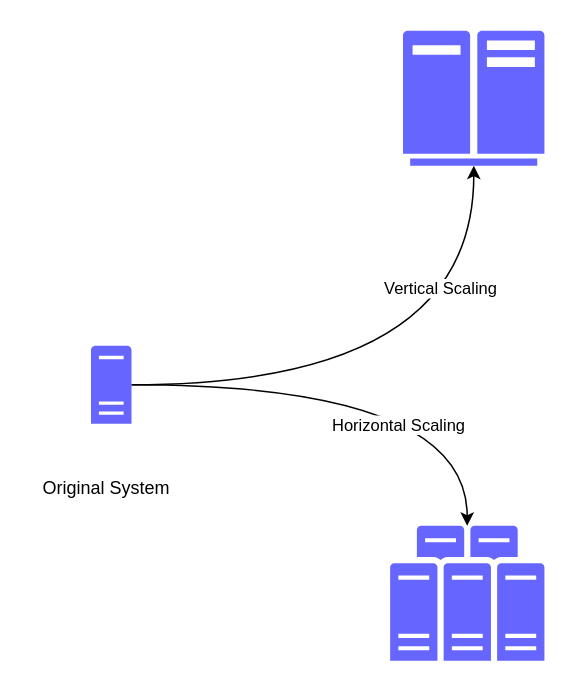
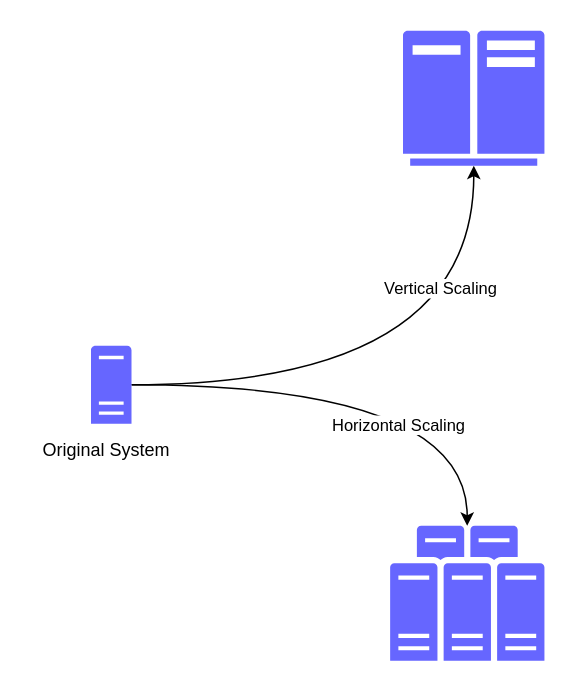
(106, 488) -> (106, 451)
